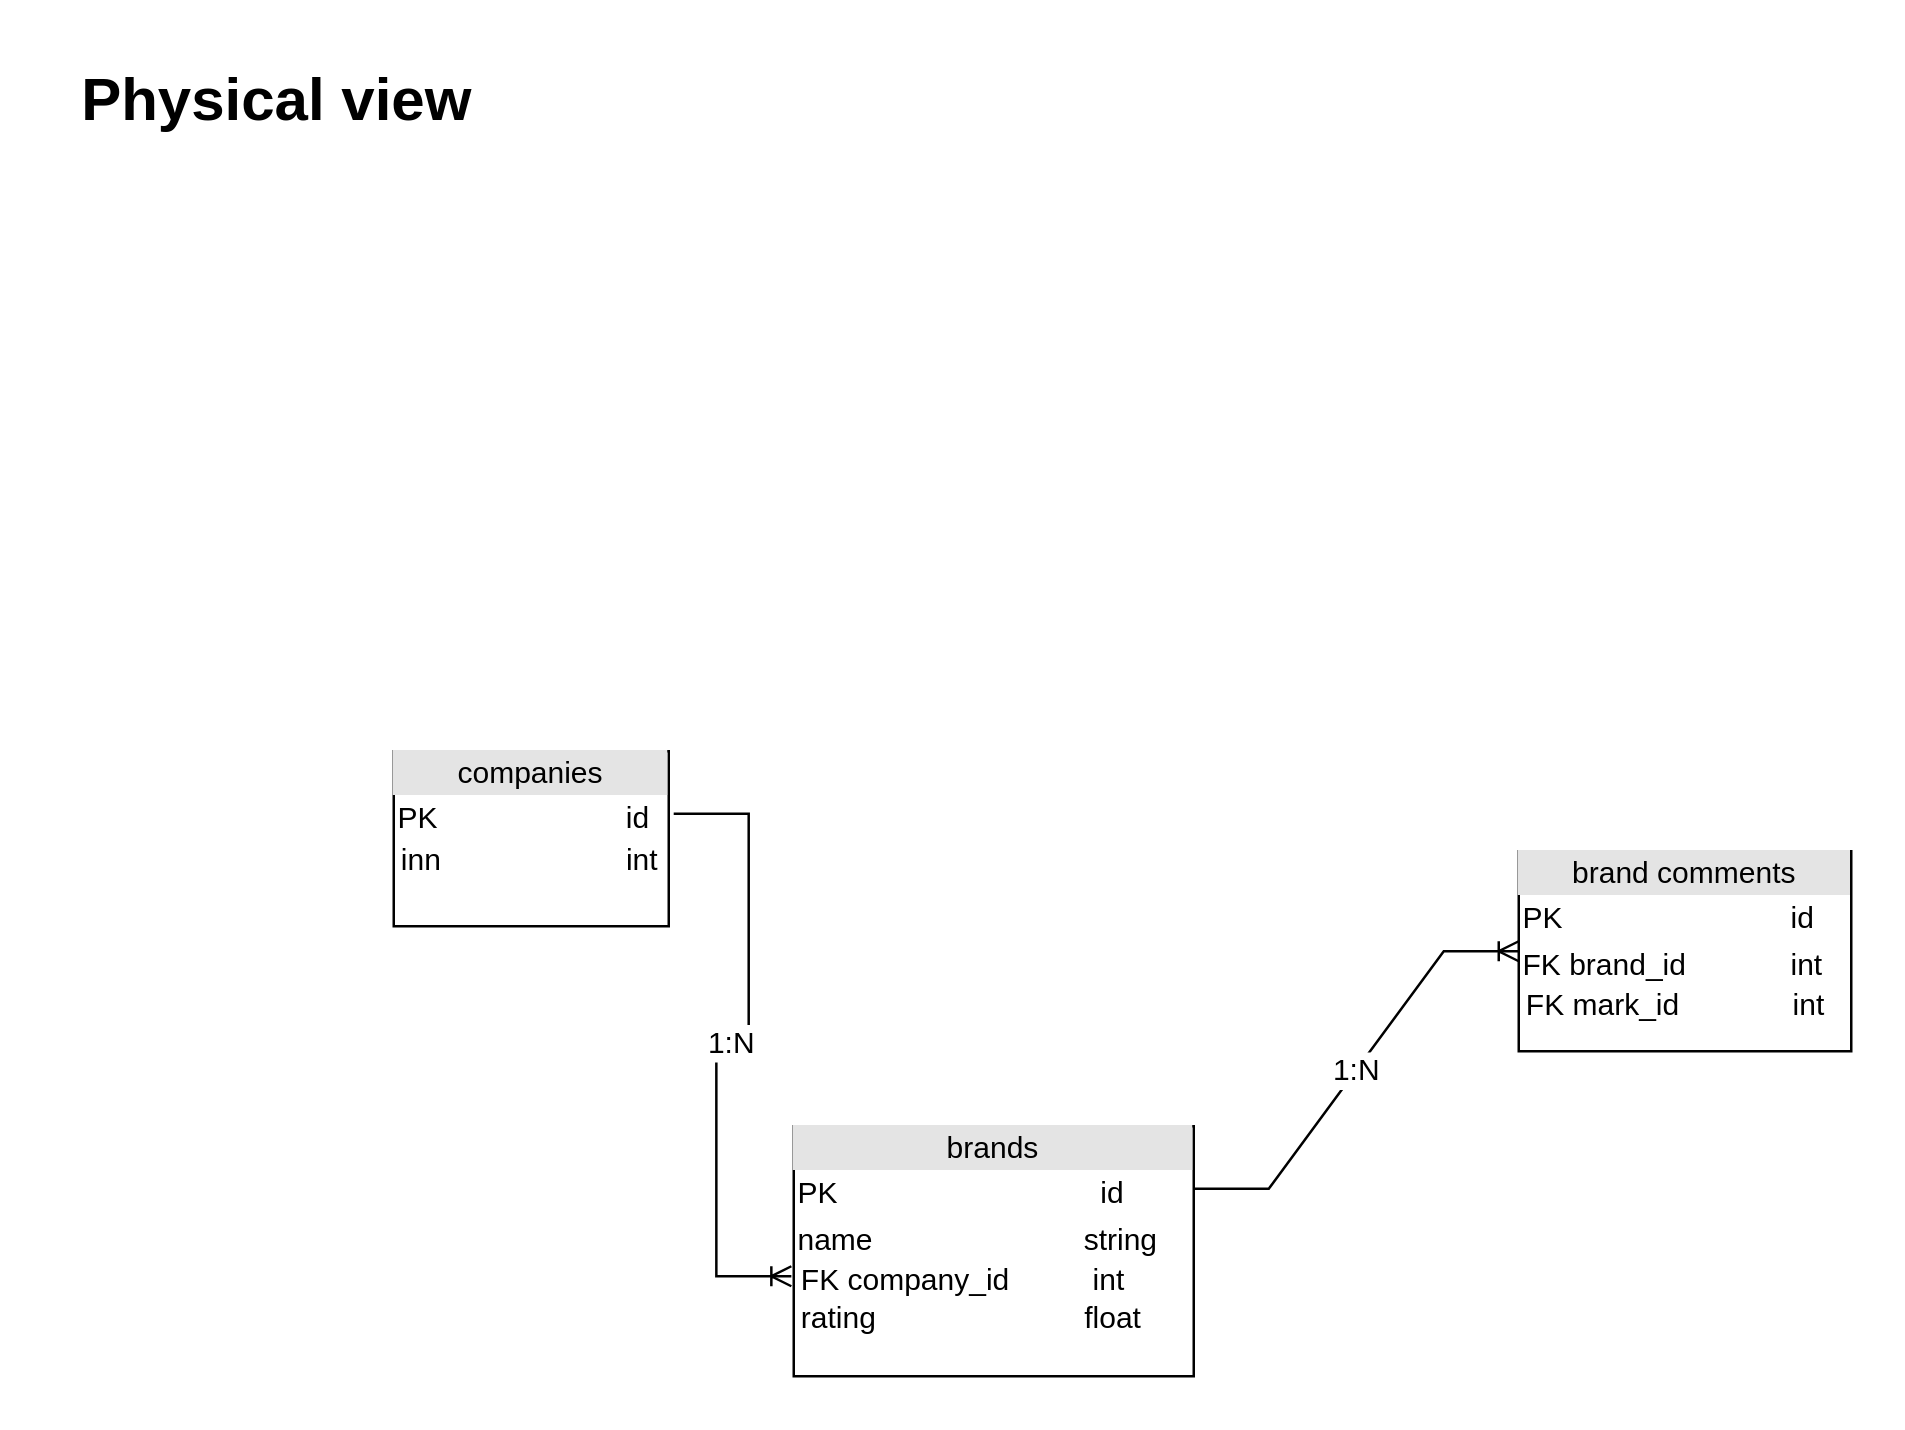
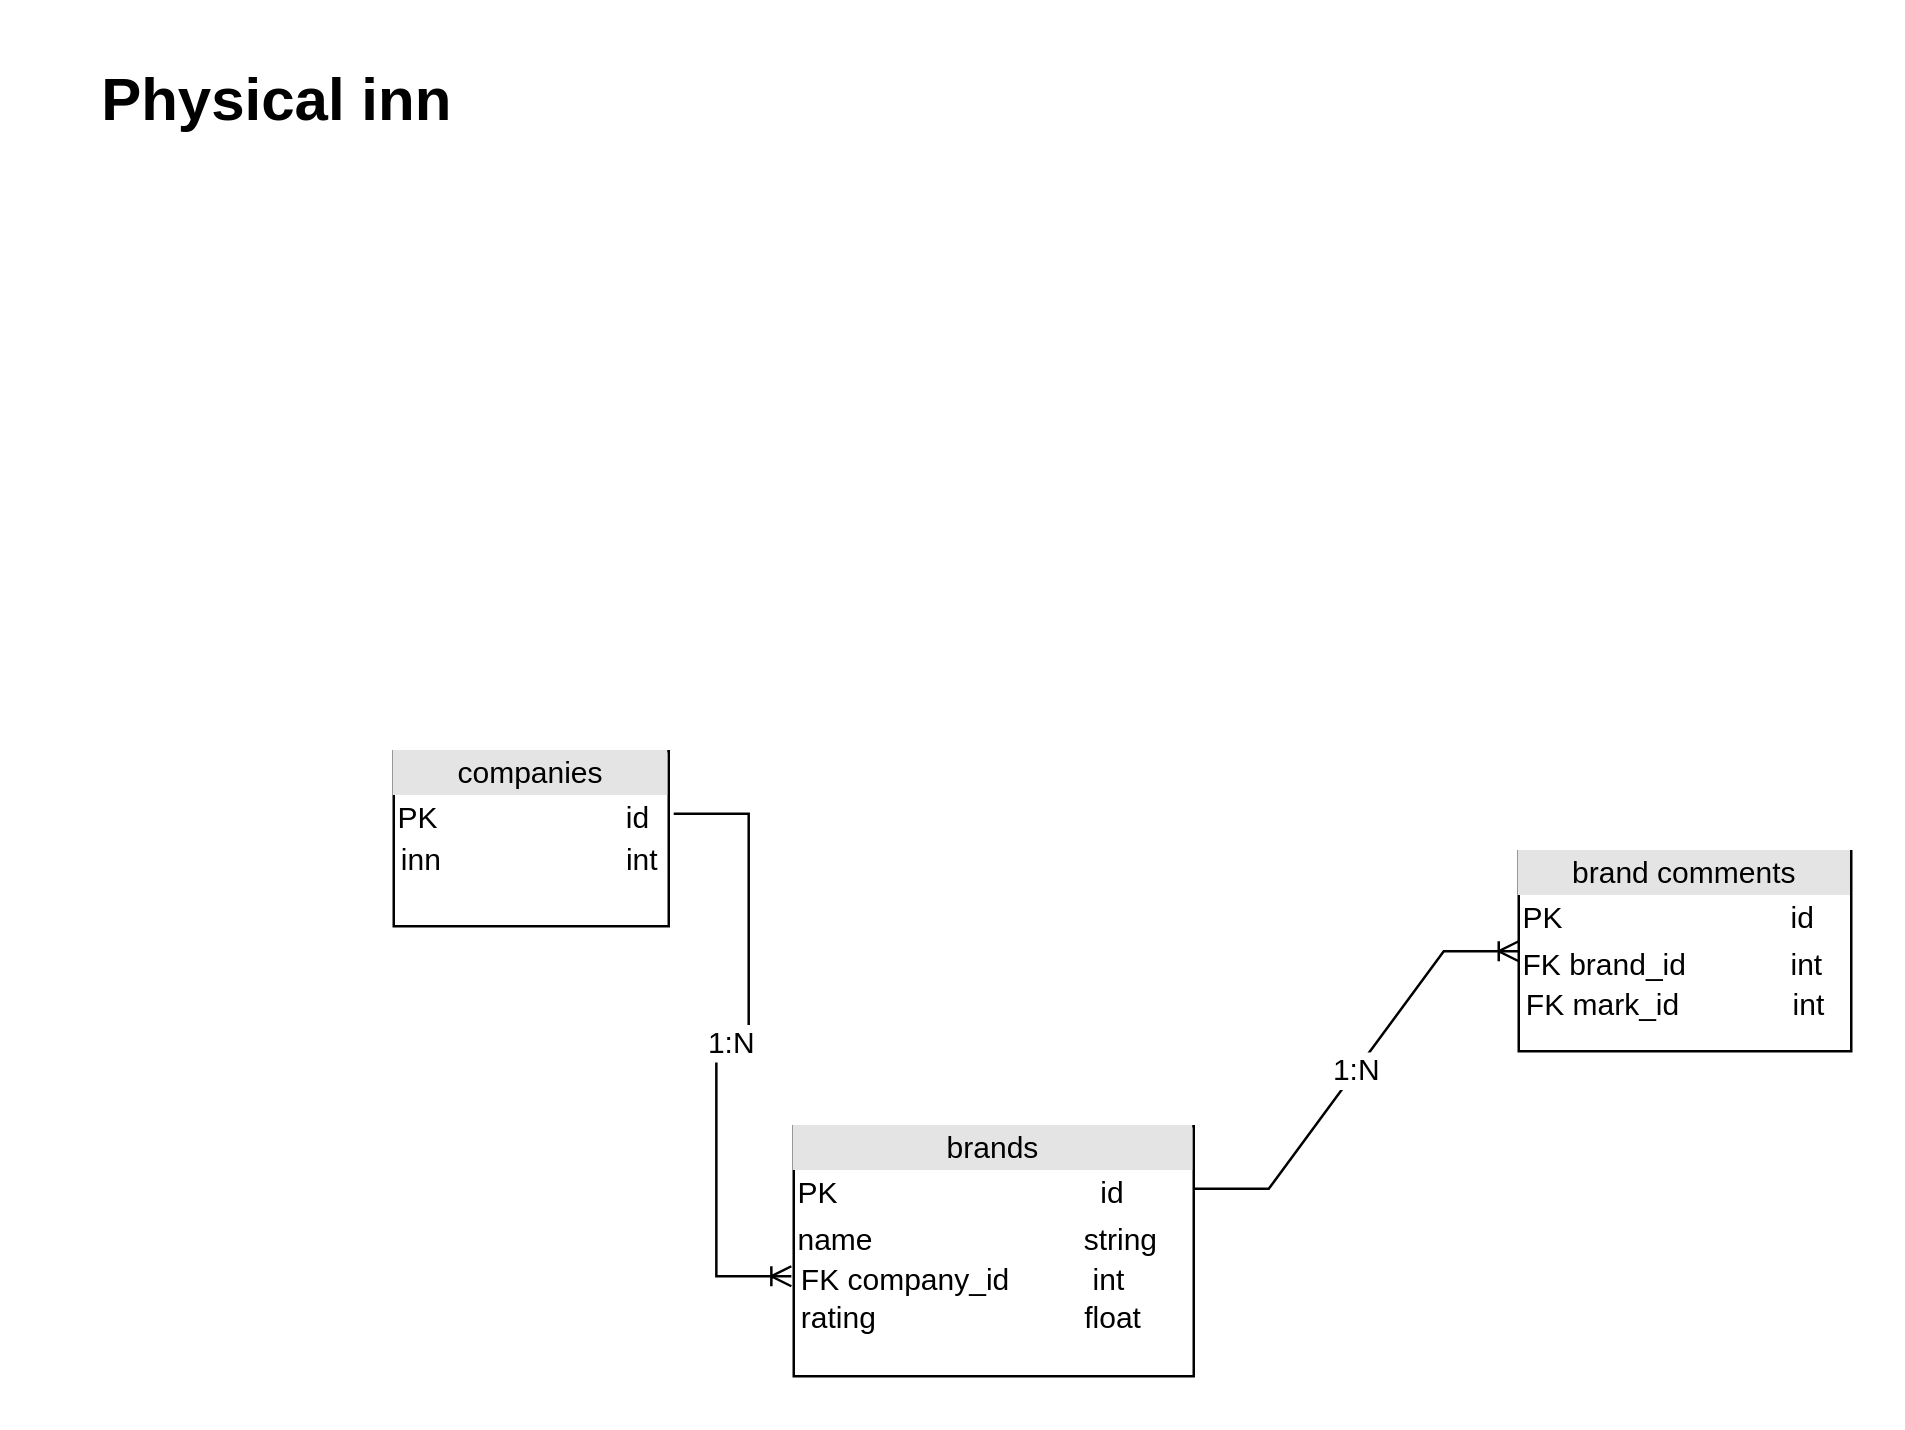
(278, 101) -> (278, 101)
